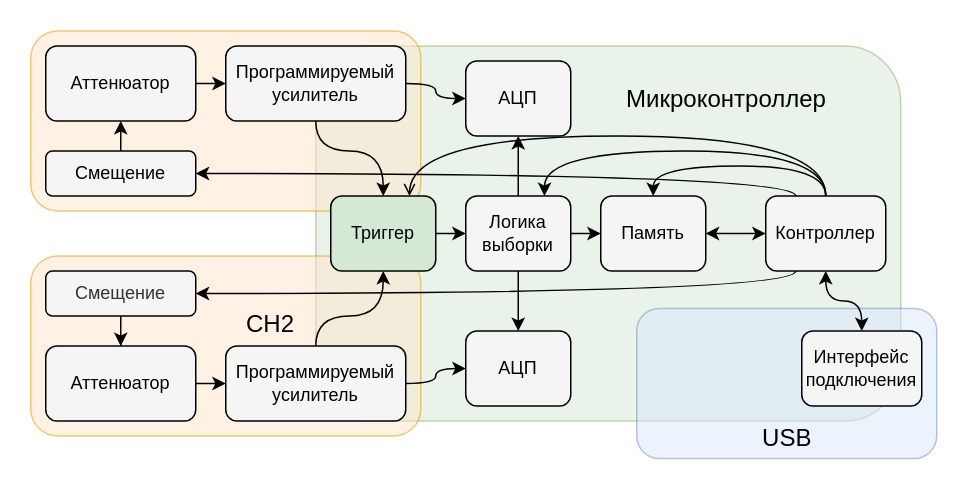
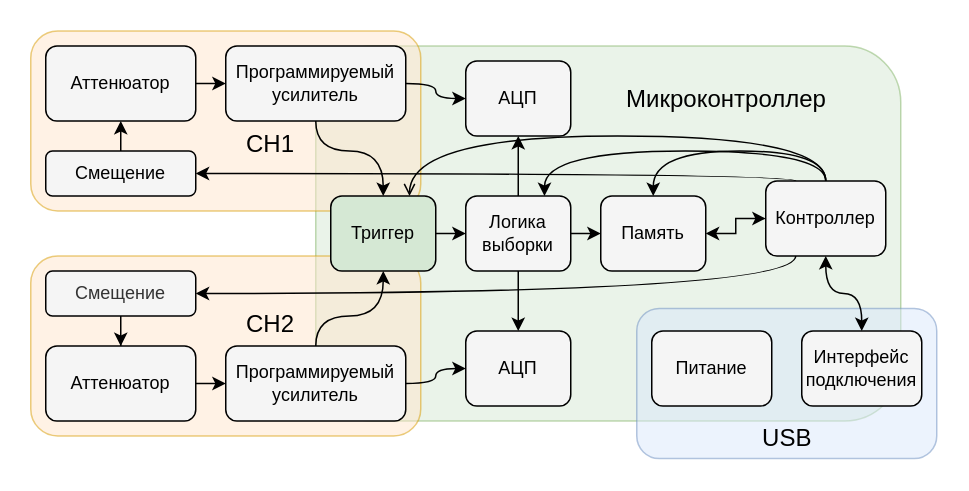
none -> (271, 143)
(826, 233) -> (826, 218)
none -> (712, 368)
